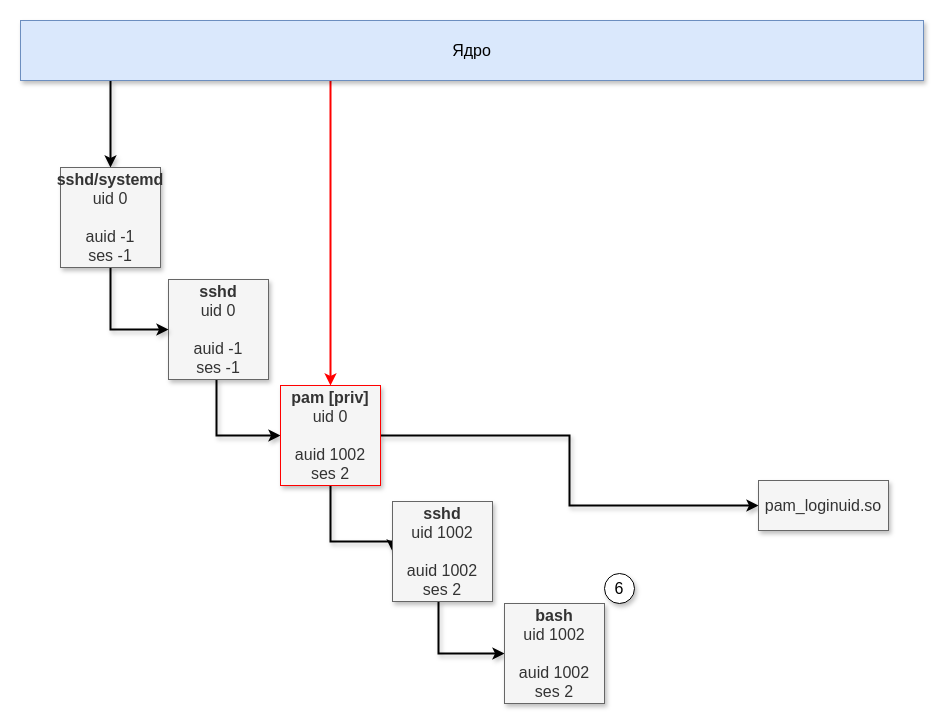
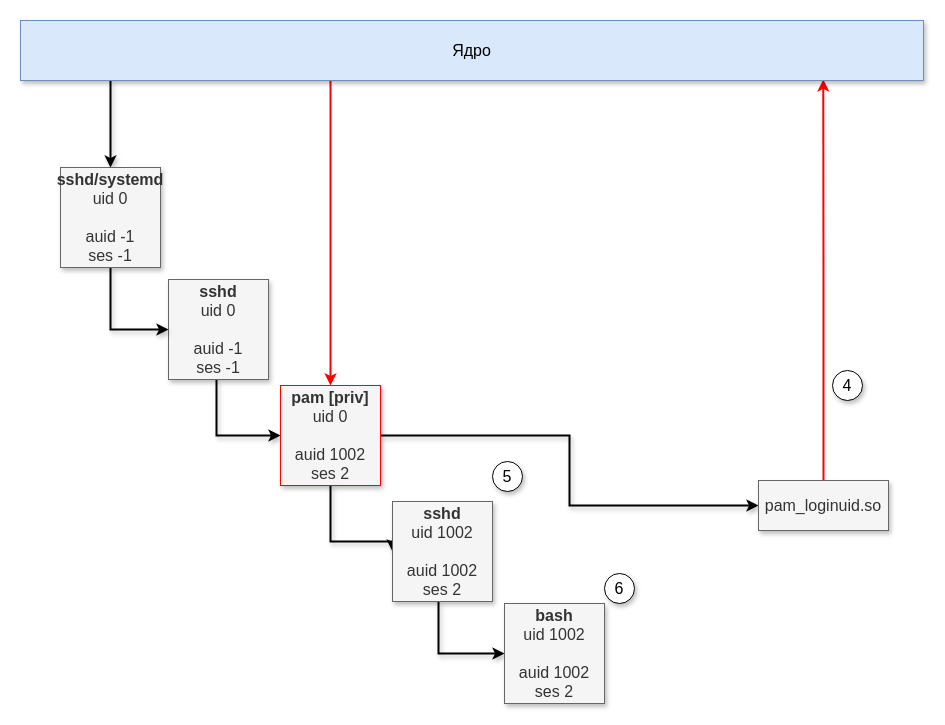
none -> (824, 285)
none -> (848, 386)
none -> (508, 477)
